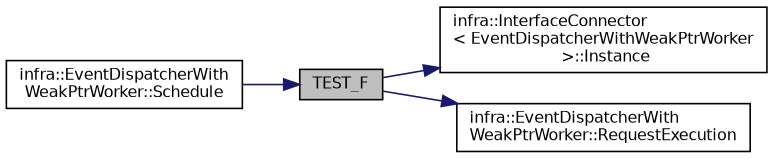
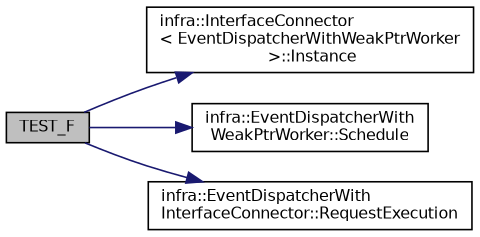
(263, 85) -> (133, 128)
(603, 128) -> (310, 206)
